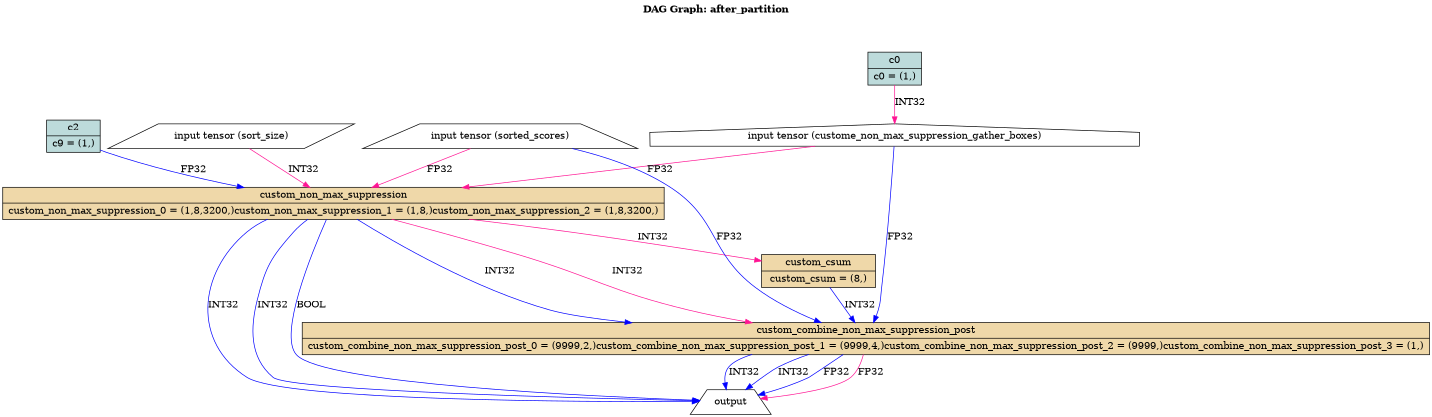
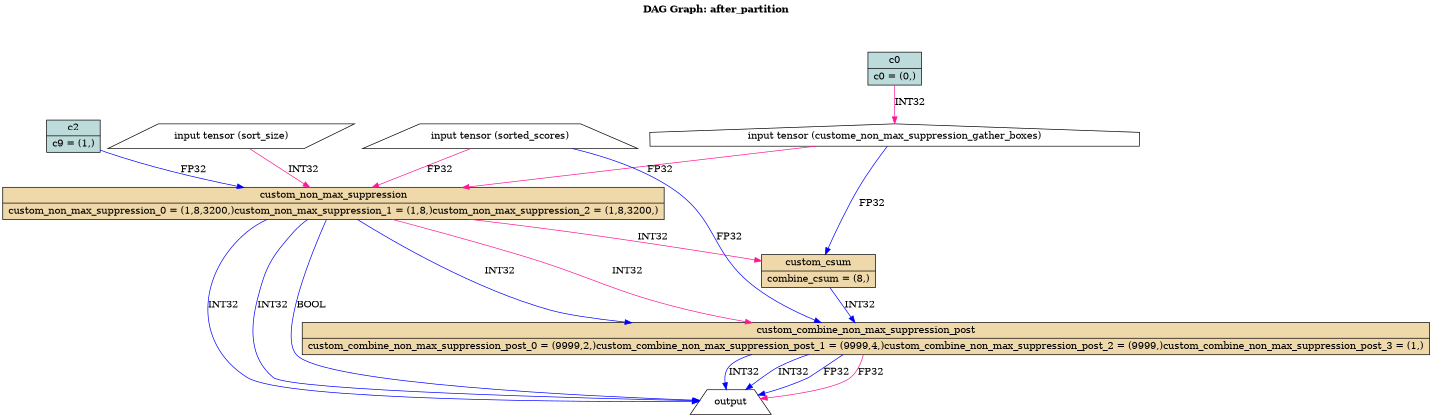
(895, 77) -> (895, 77)
(887, 232) -> (854, 195)
(819, 279) -> (819, 279)
